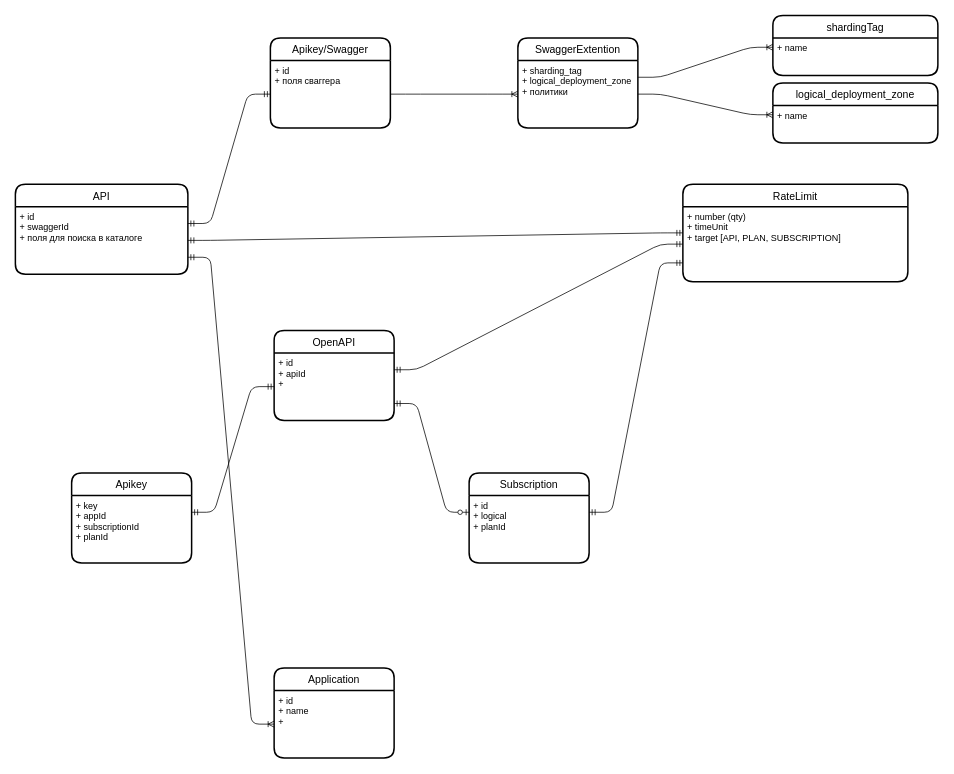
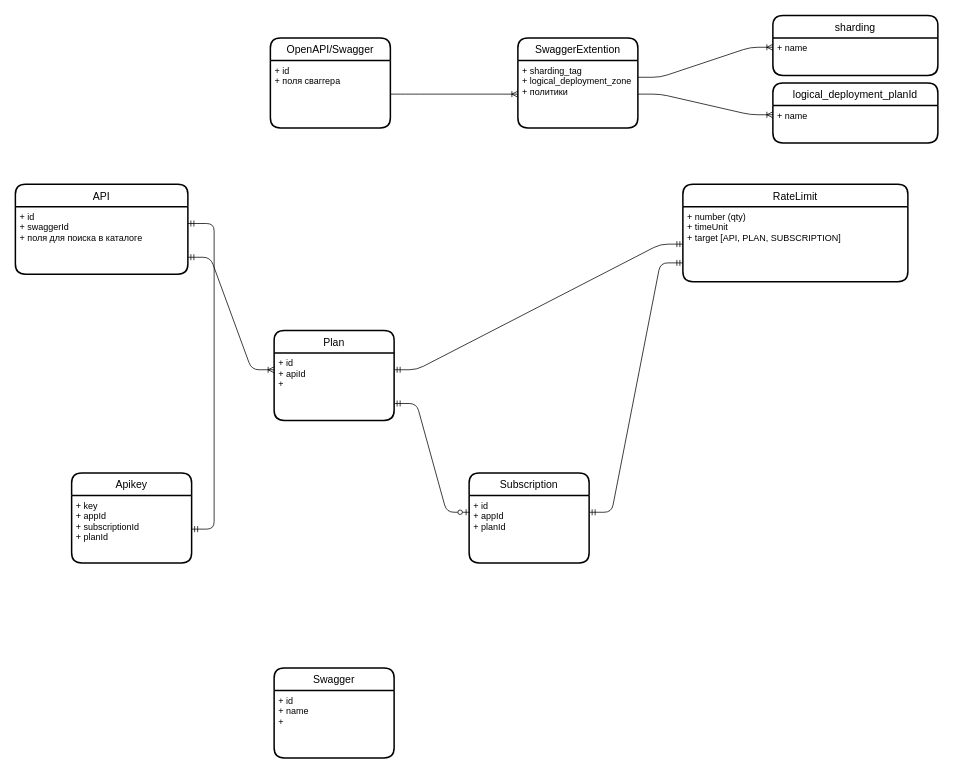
(855, 27) -> (855, 27)
(330, 50) -> (330, 50)
(855, 95) -> (855, 95)
(231, 152) -> (214, 431)
(434, 237) -> none
(334, 342) -> (334, 342)
(243, 416) -> none
(481, 506) -> (481, 506)
(234, 527) -> (236, 328)
(334, 680) -> (334, 680)
